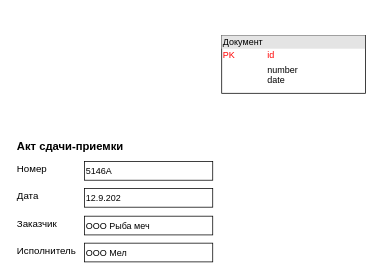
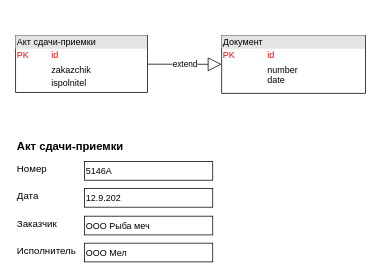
none -> (81, 64)
none -> (178, 64)
